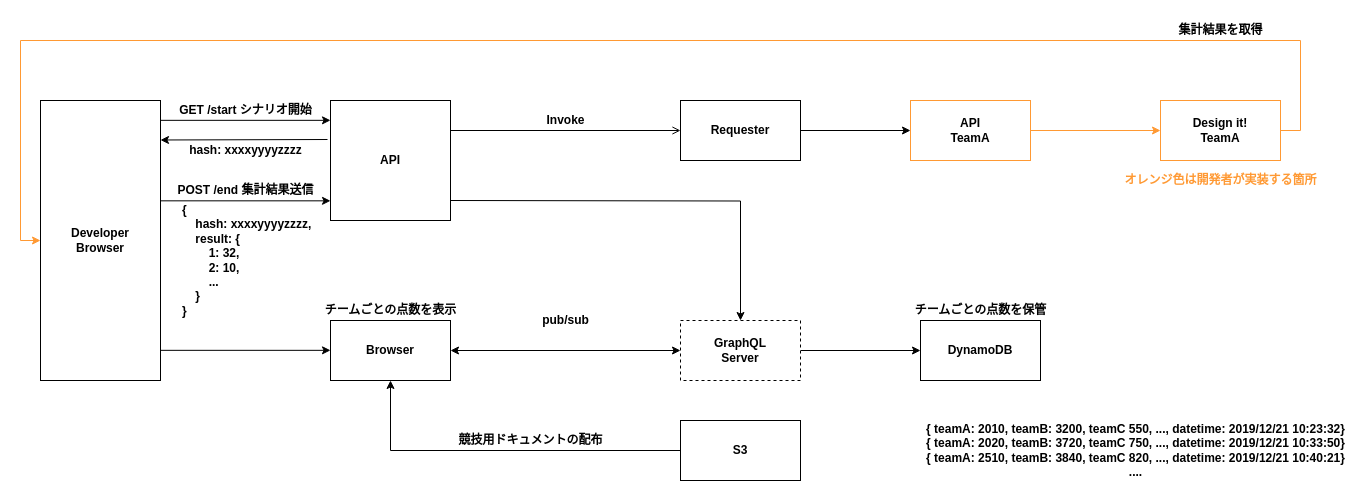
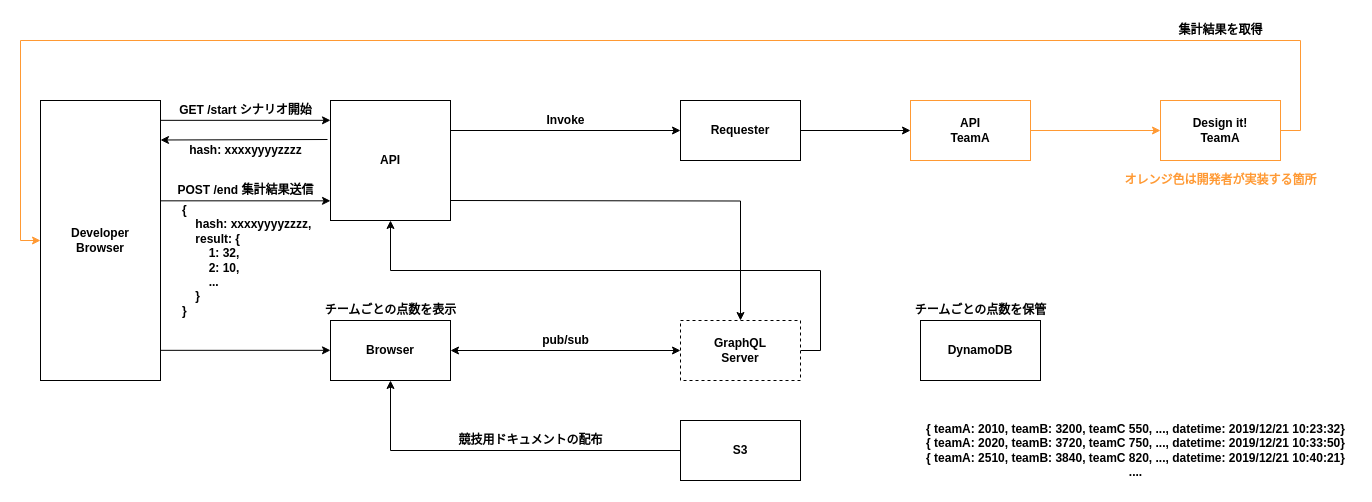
(674, 131) -> (672, 131)
(566, 321) -> (566, 341)
(866, 351) -> (626, 271)
